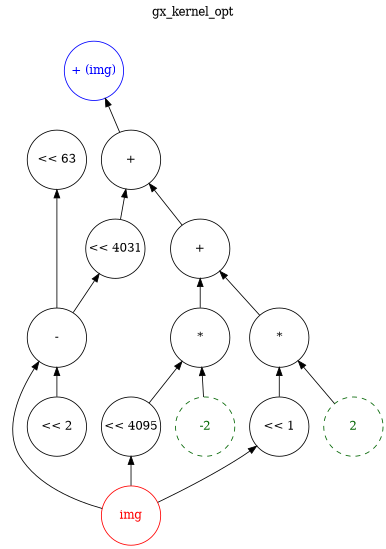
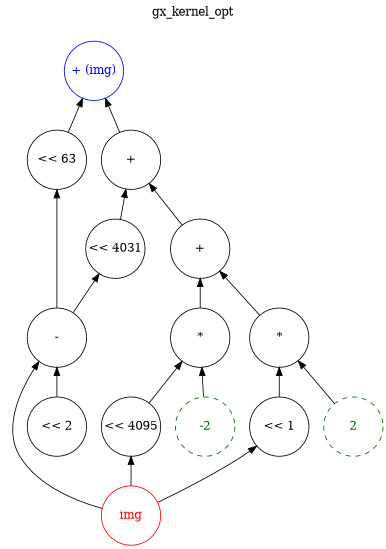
none -> (74, 119)
